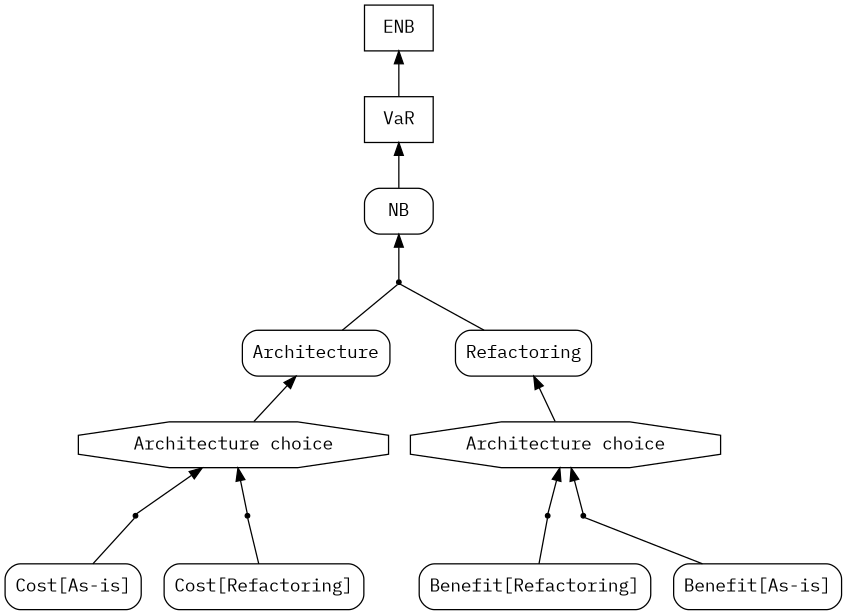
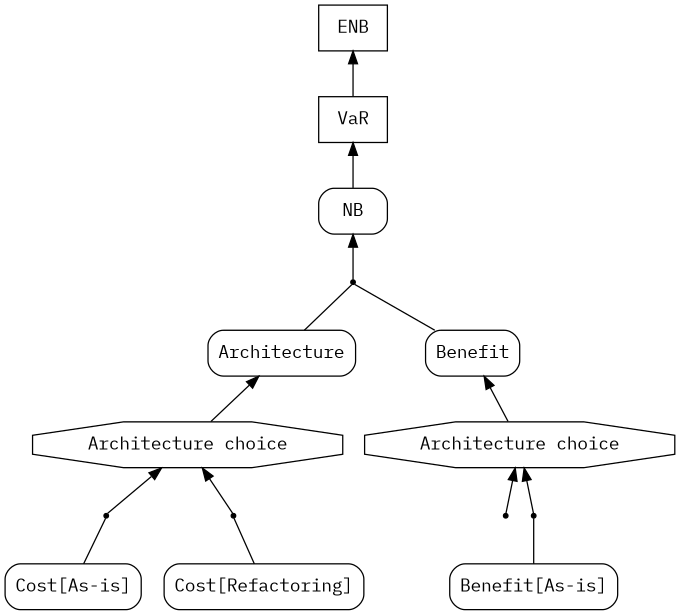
(524, 353) -> (473, 353)
(535, 587) -> none
